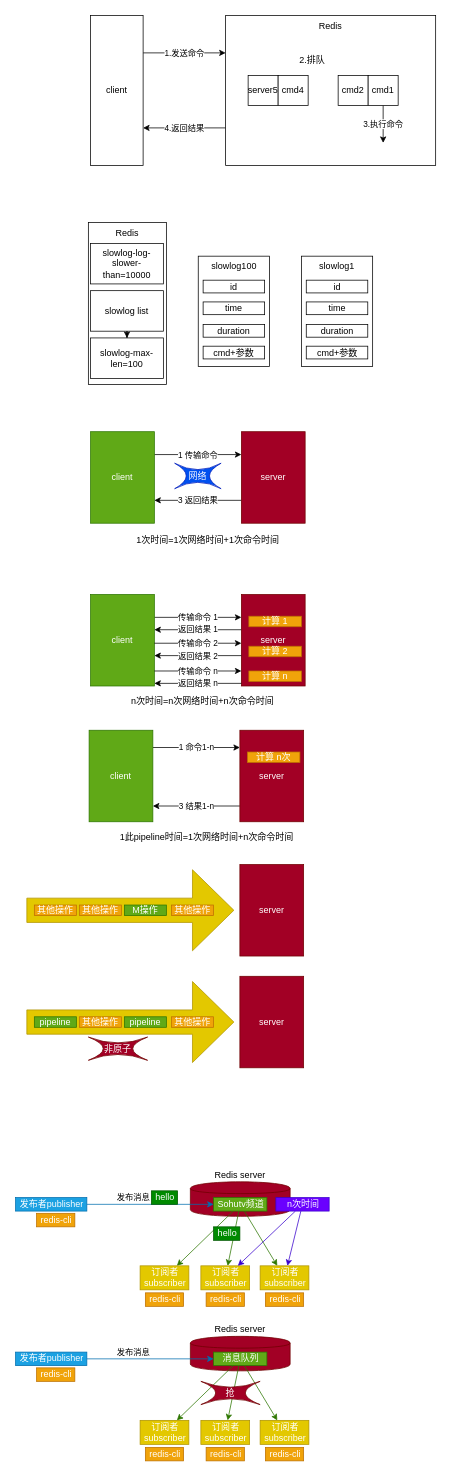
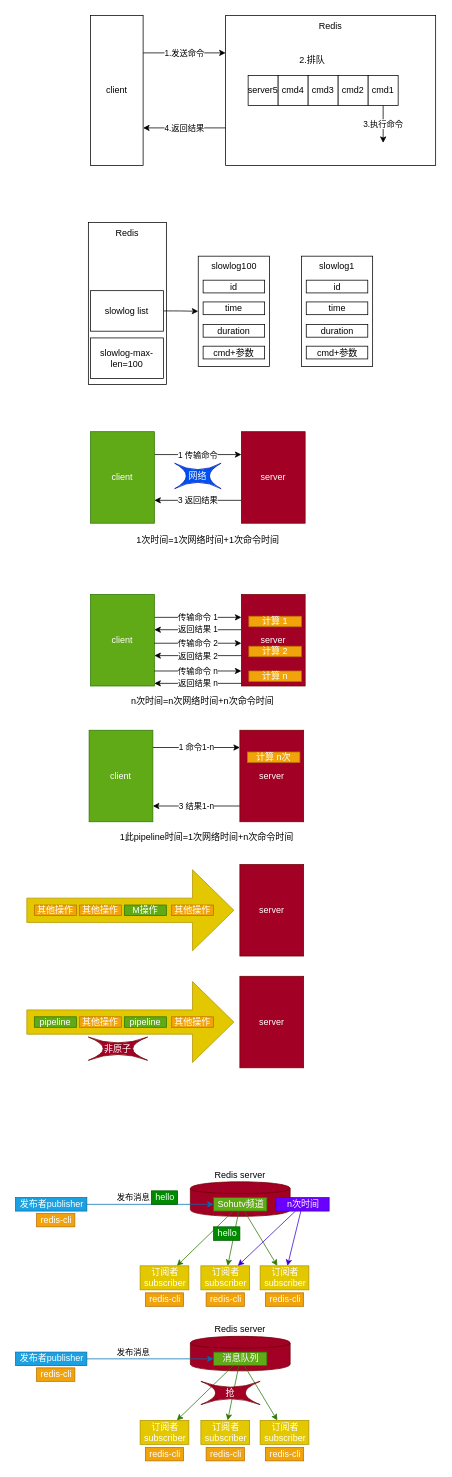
none -> (323, 90)
(127, 264) -> none
(127, 335) -> (191, 311)
